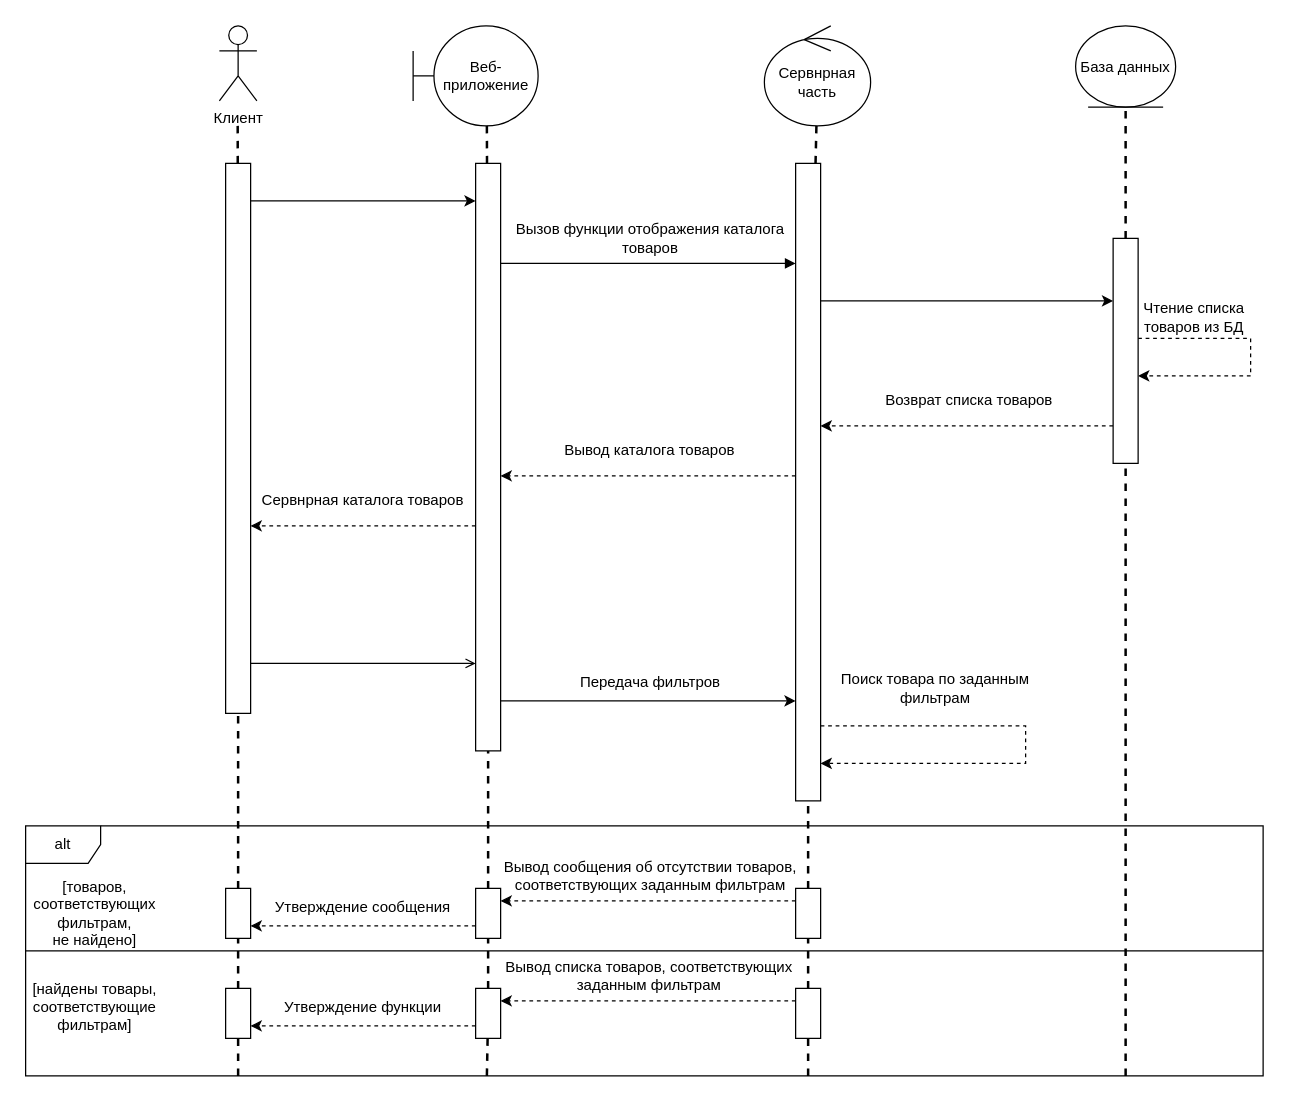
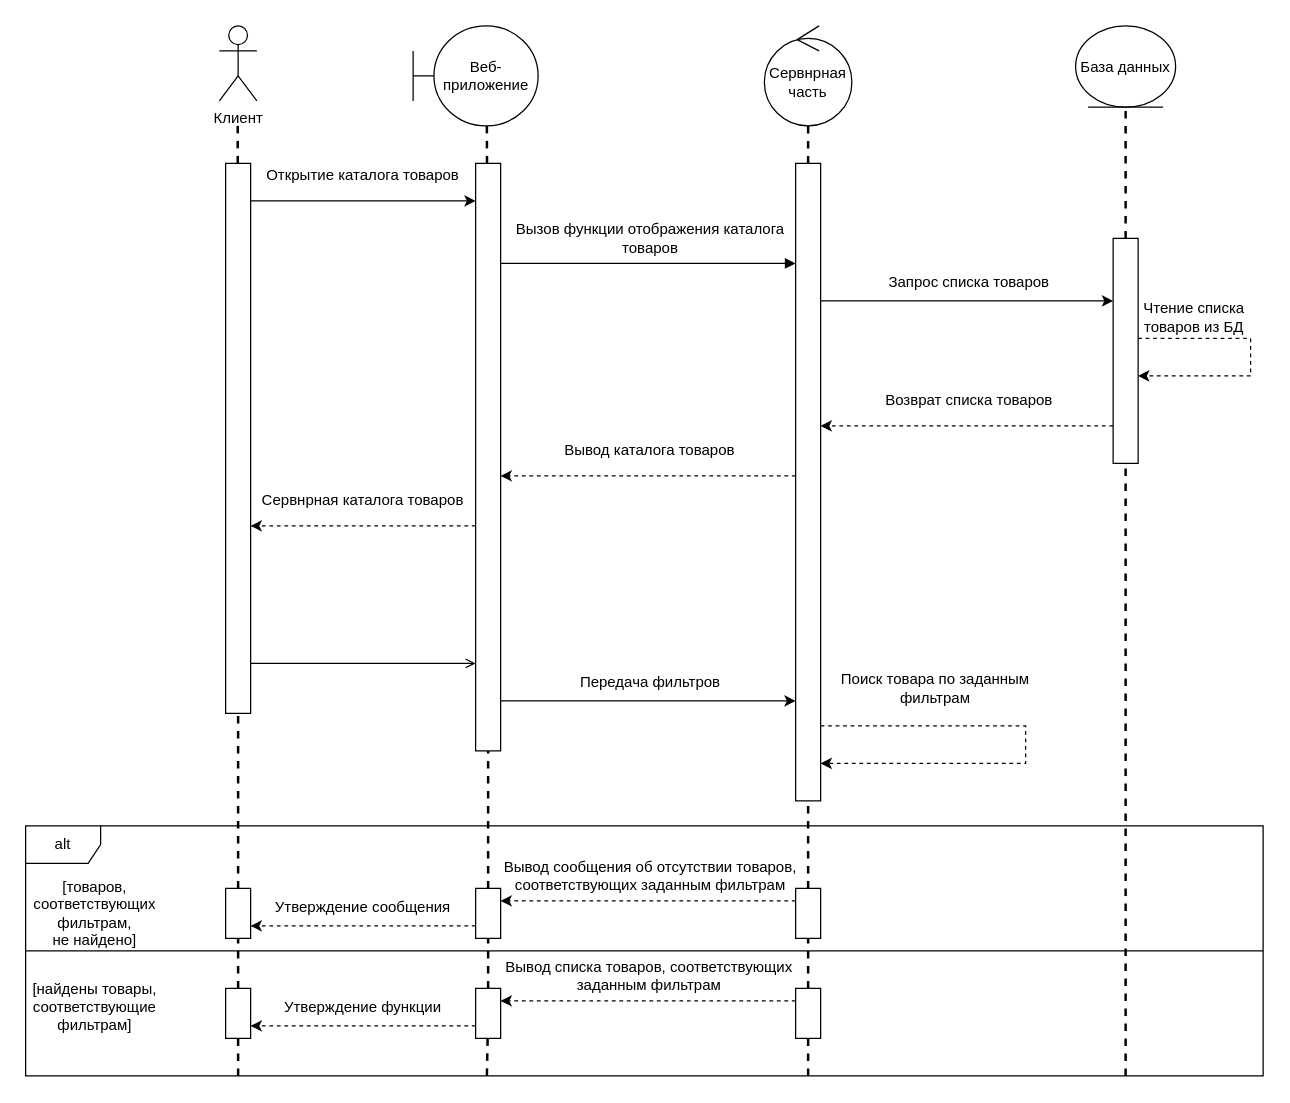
(818, 76) -> (808, 76)
none -> (363, 176)
none -> (969, 282)
